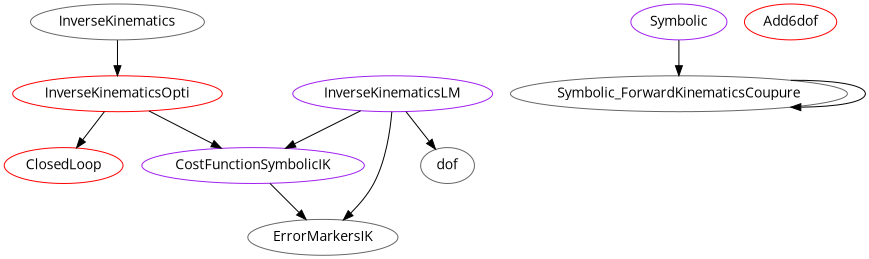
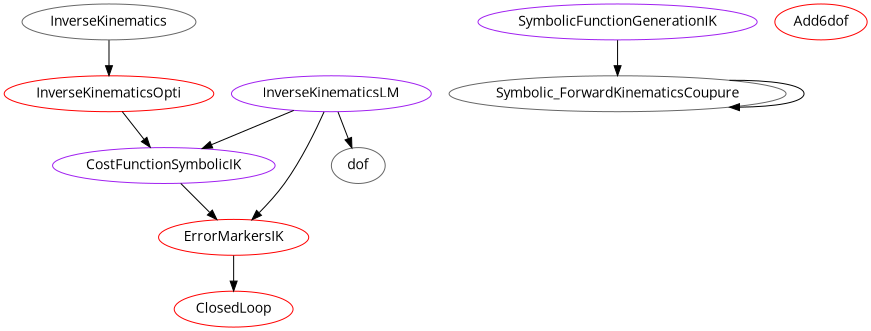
(679, 22) -> (618, 22)
(94, 126) -> (234, 268)
(323, 237) -> (234, 237)
